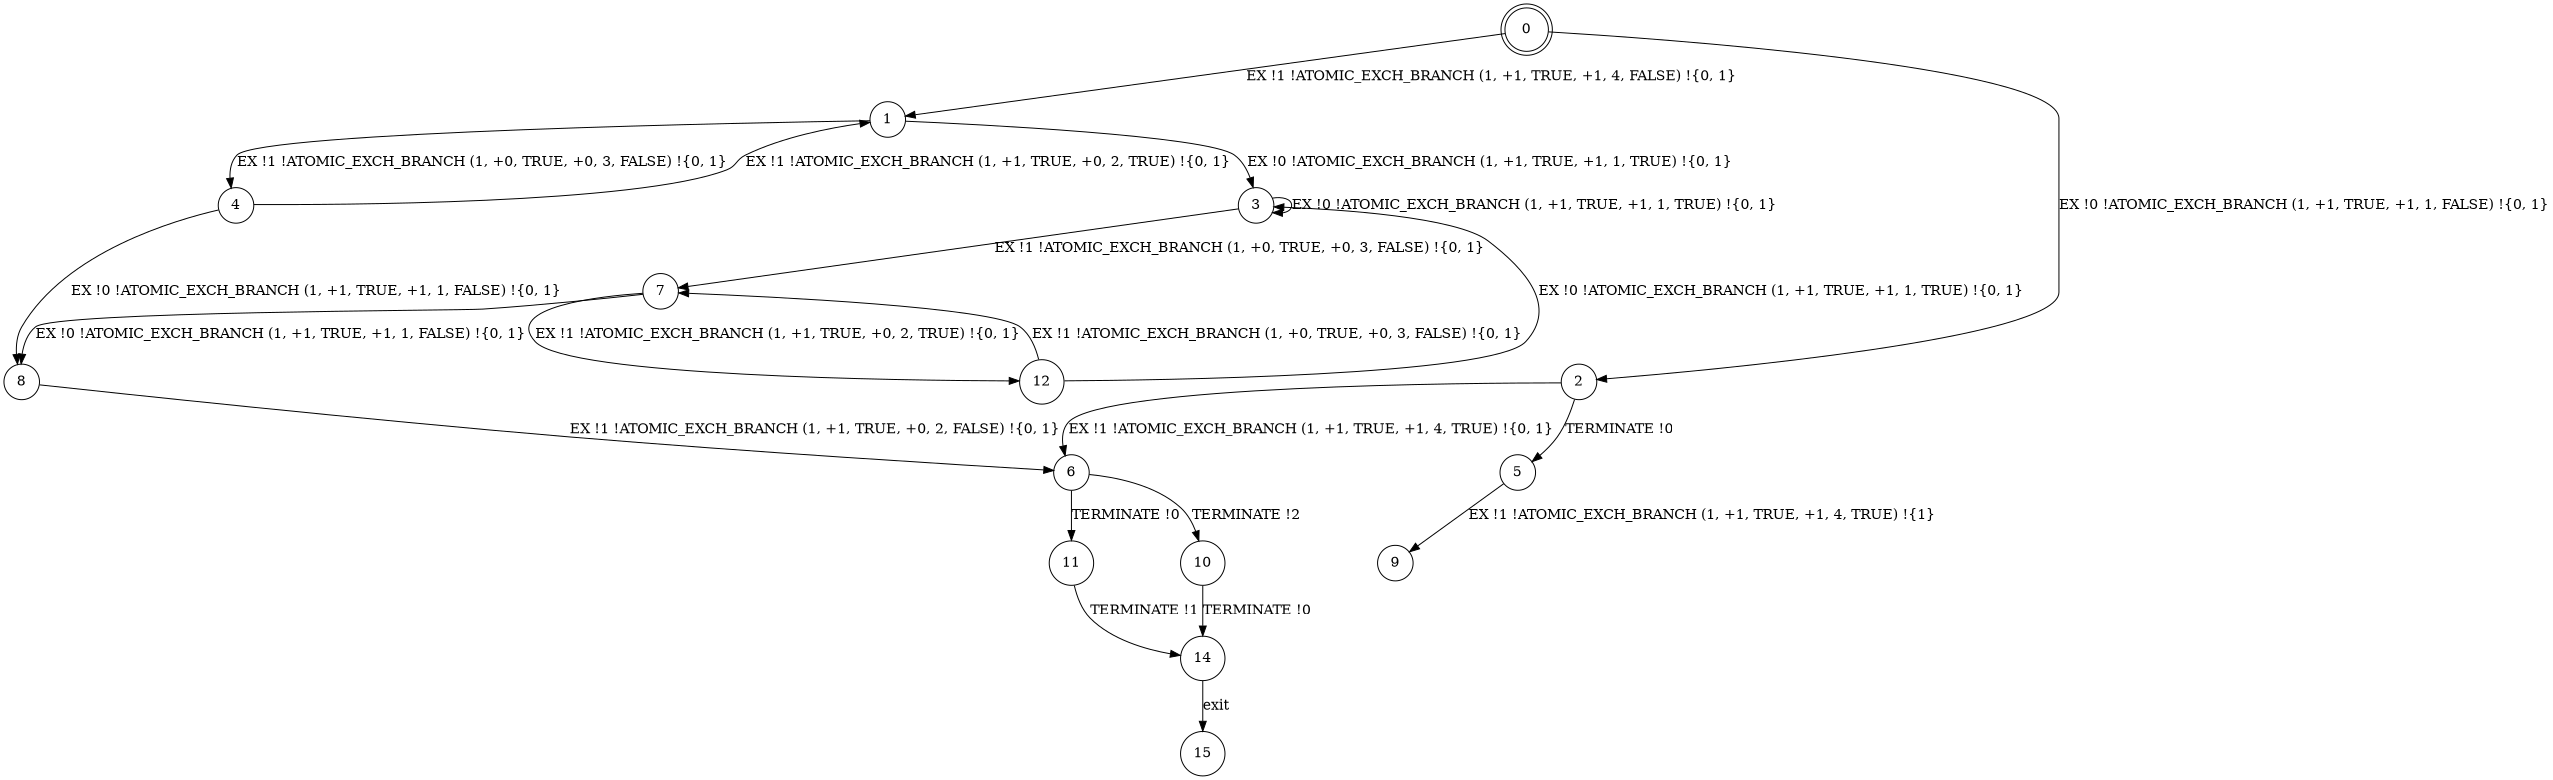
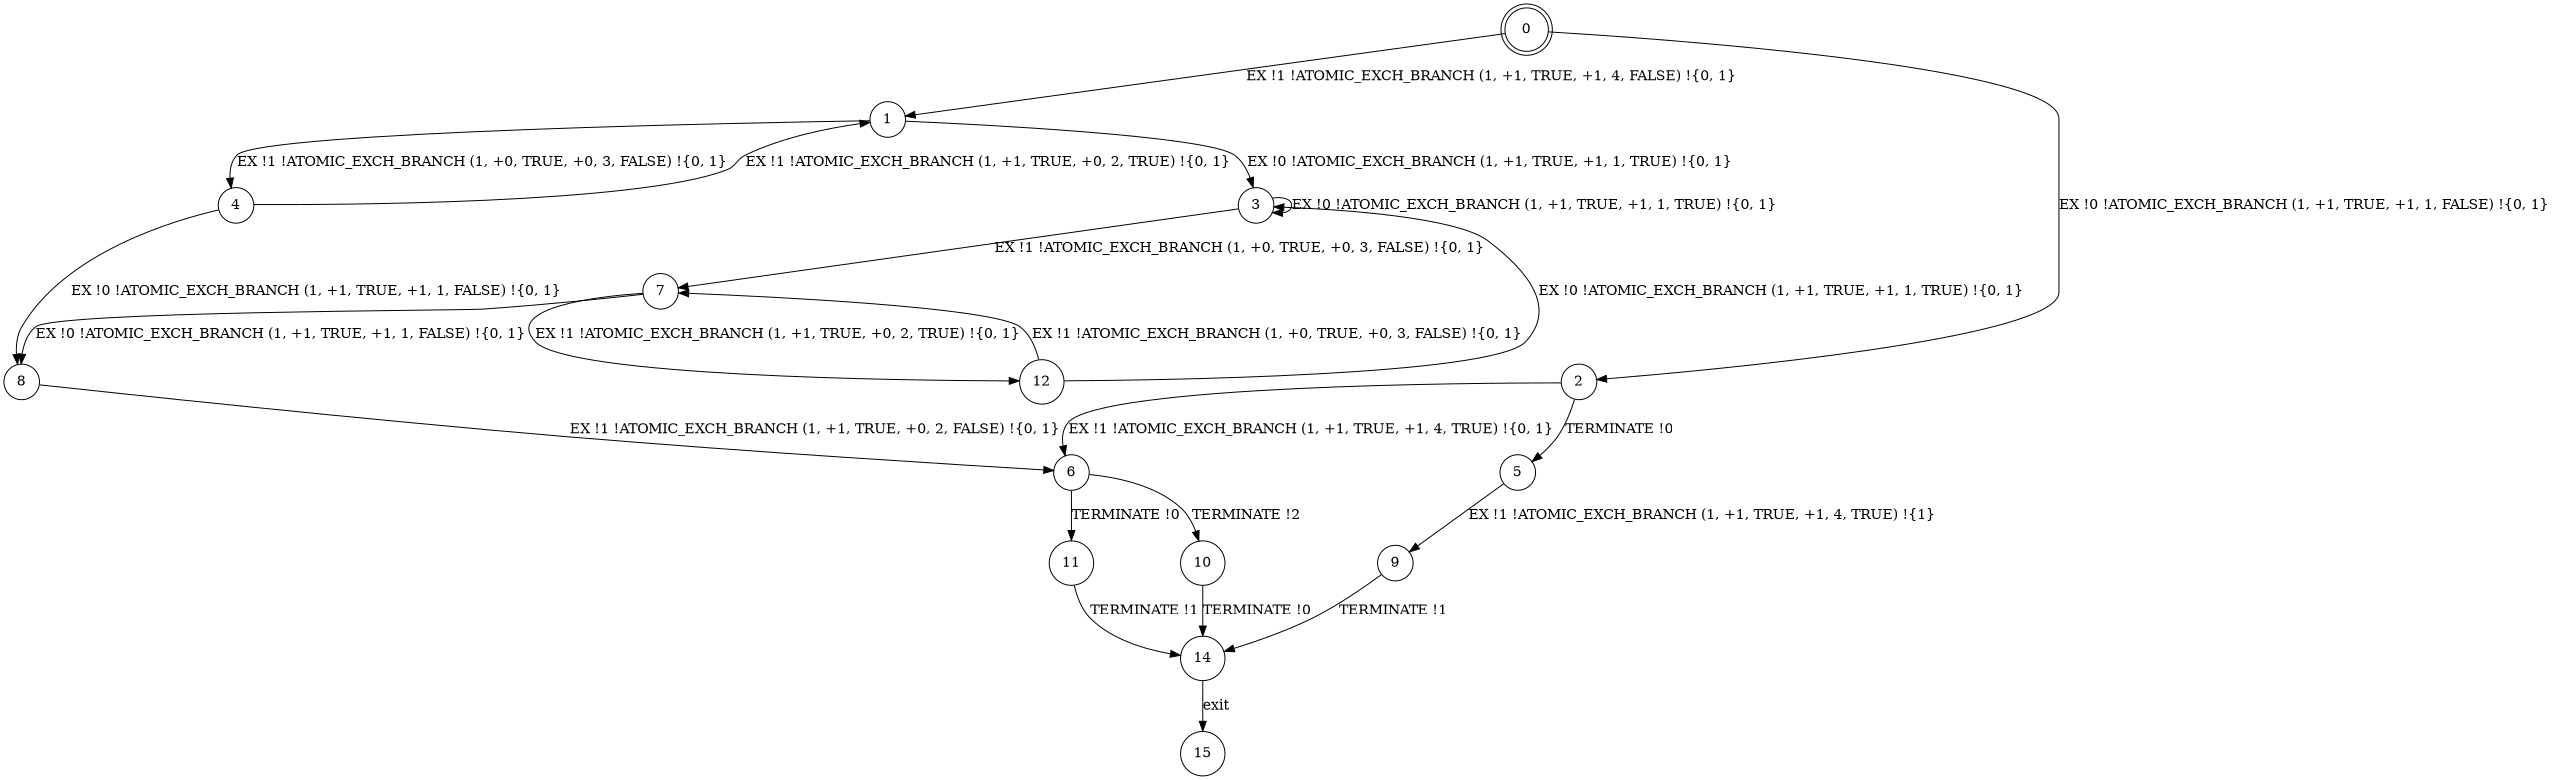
none -> (1311, 619)
